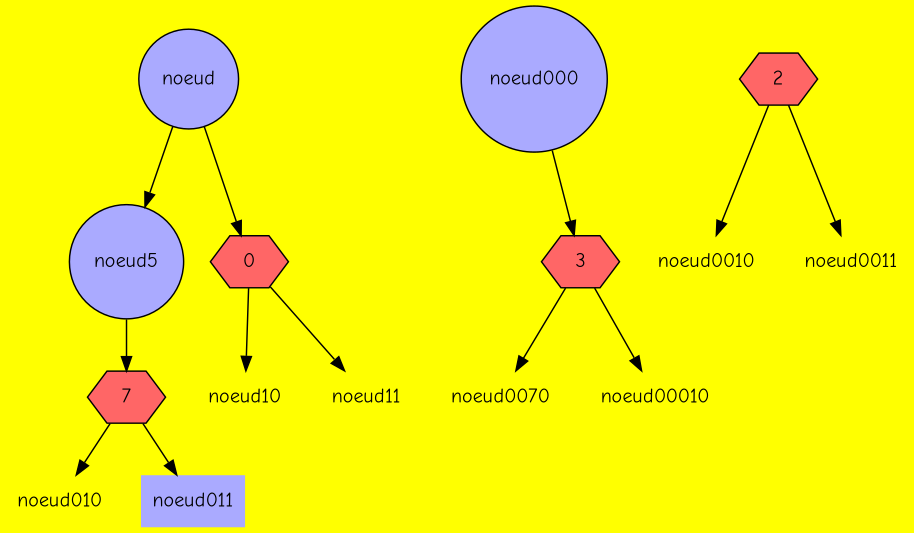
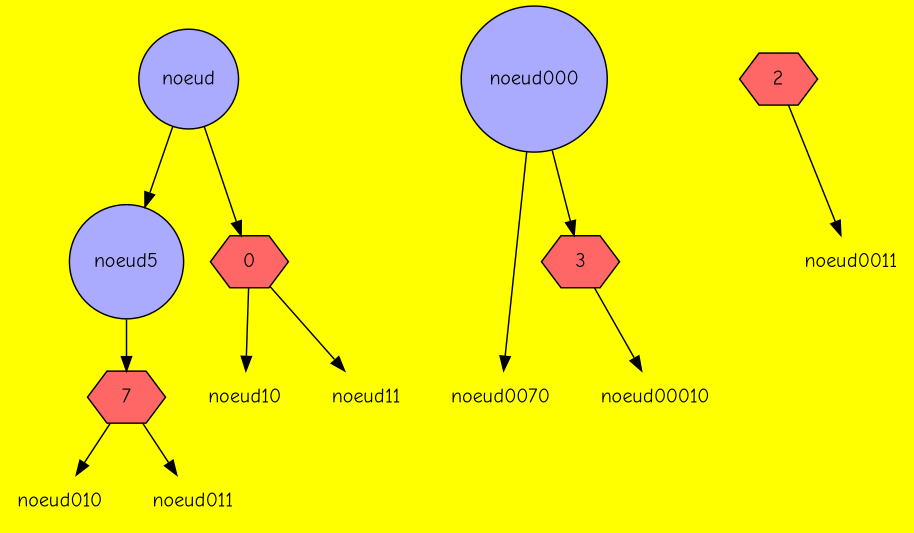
(706, 262) -> none
(544, 323) -> (516, 254)
(193, 501) -> (193, 501)
